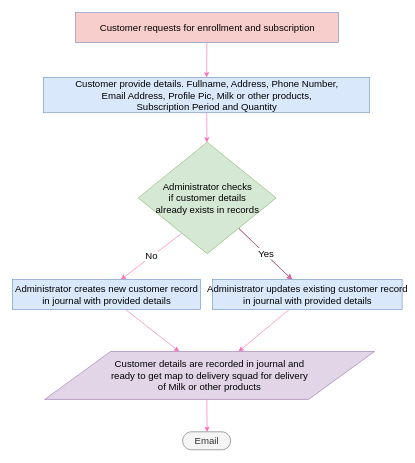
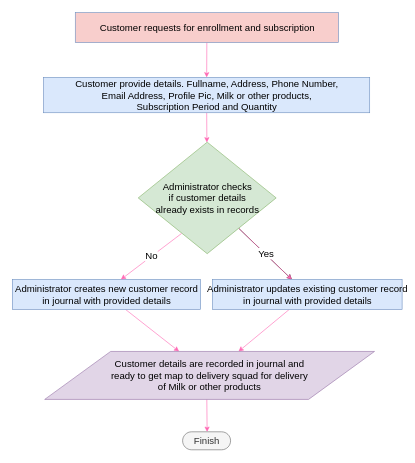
(207, 441) -> (207, 441)
